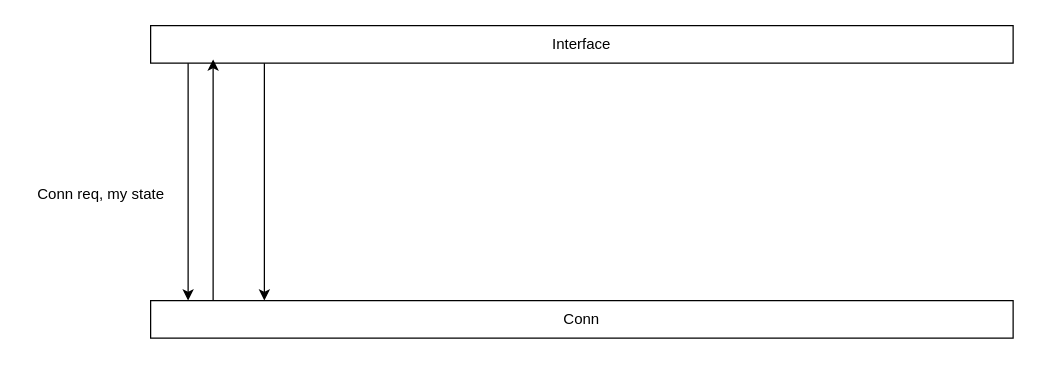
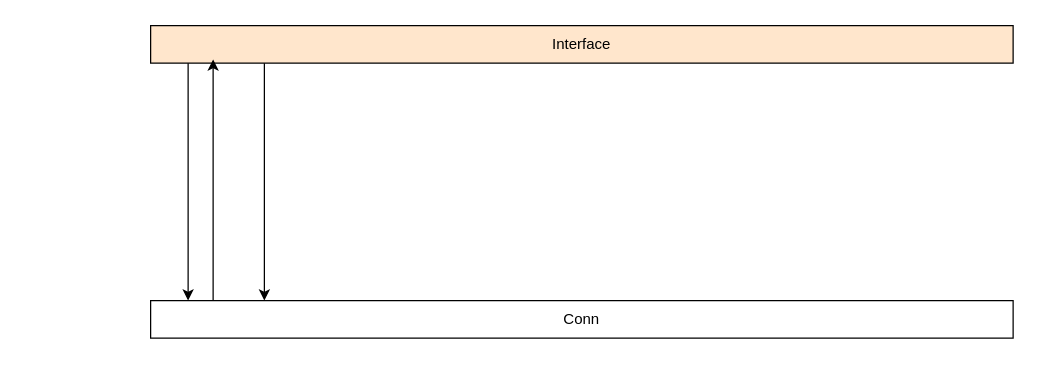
(582, 44) -> (582, 44)
(101, 194) -> none
